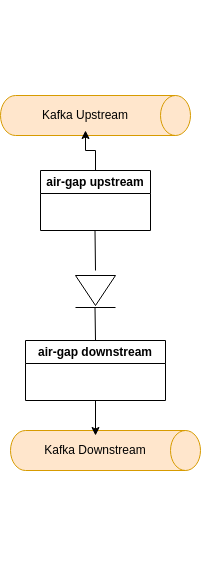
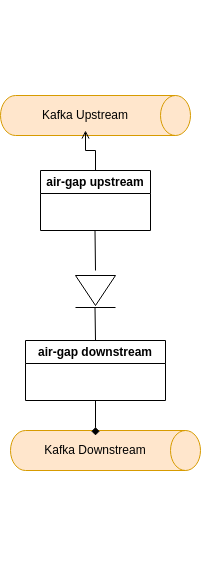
(86, 139) -> (86, 137)
(96, 427) -> (96, 426)
